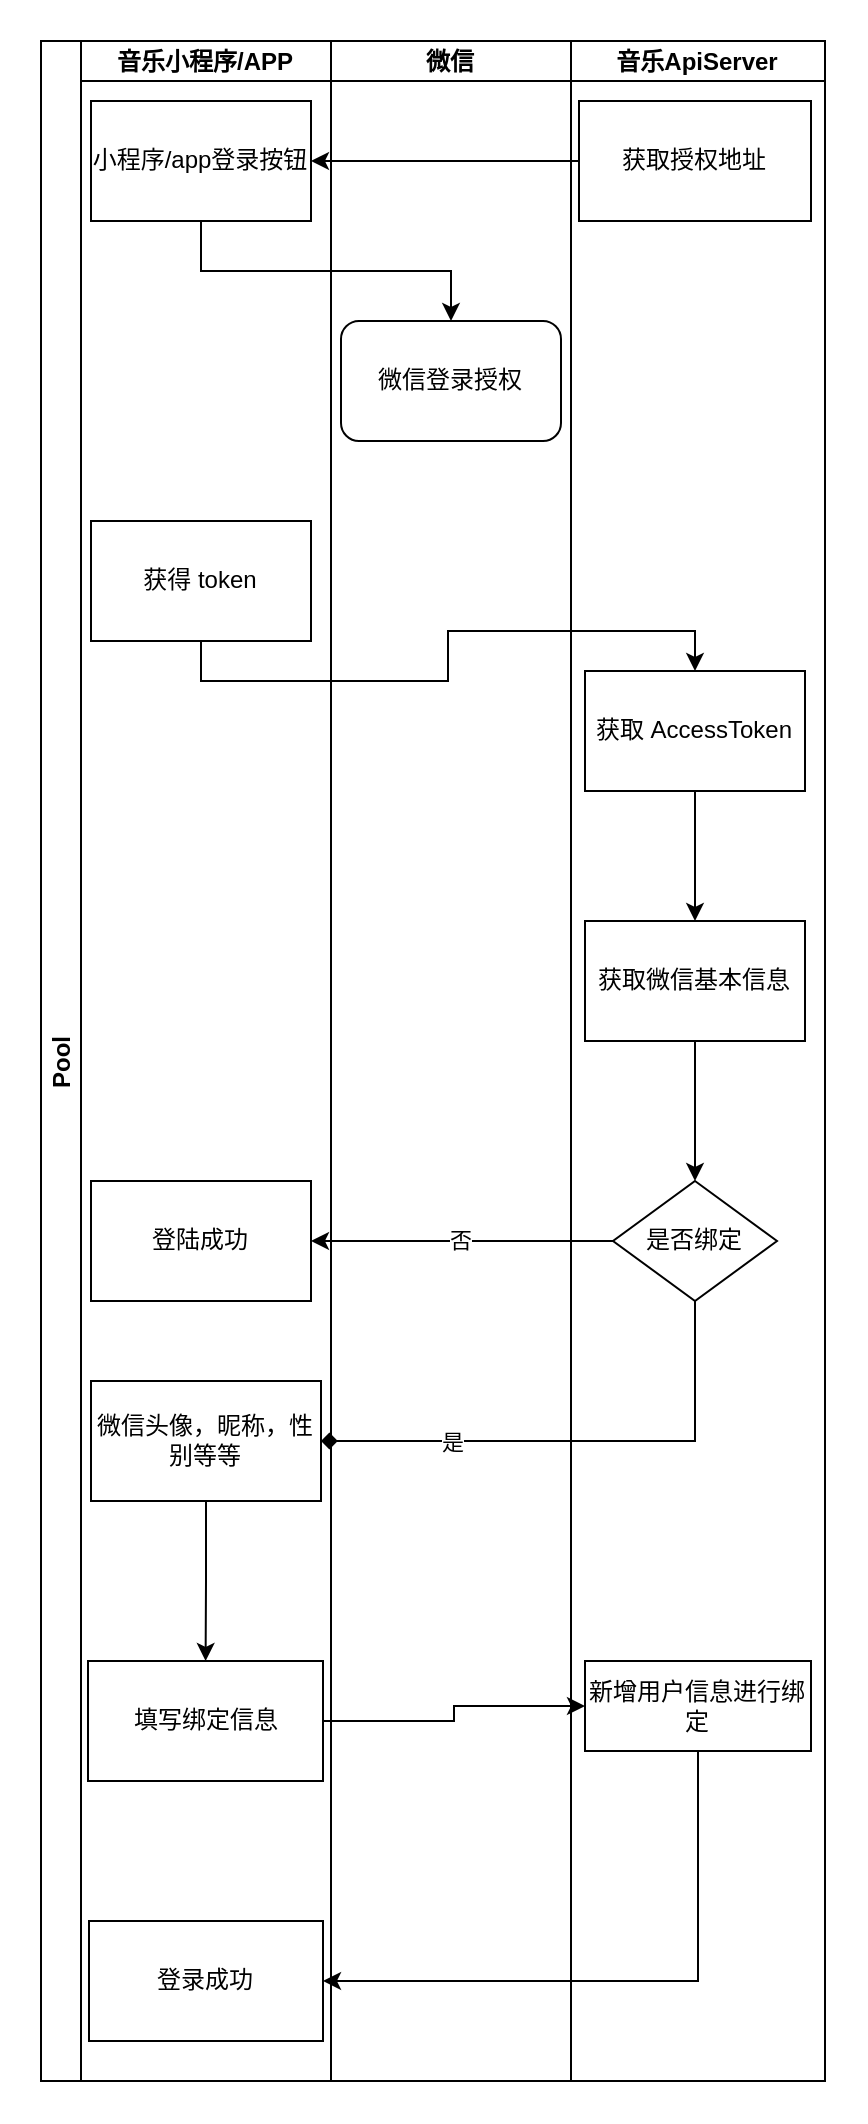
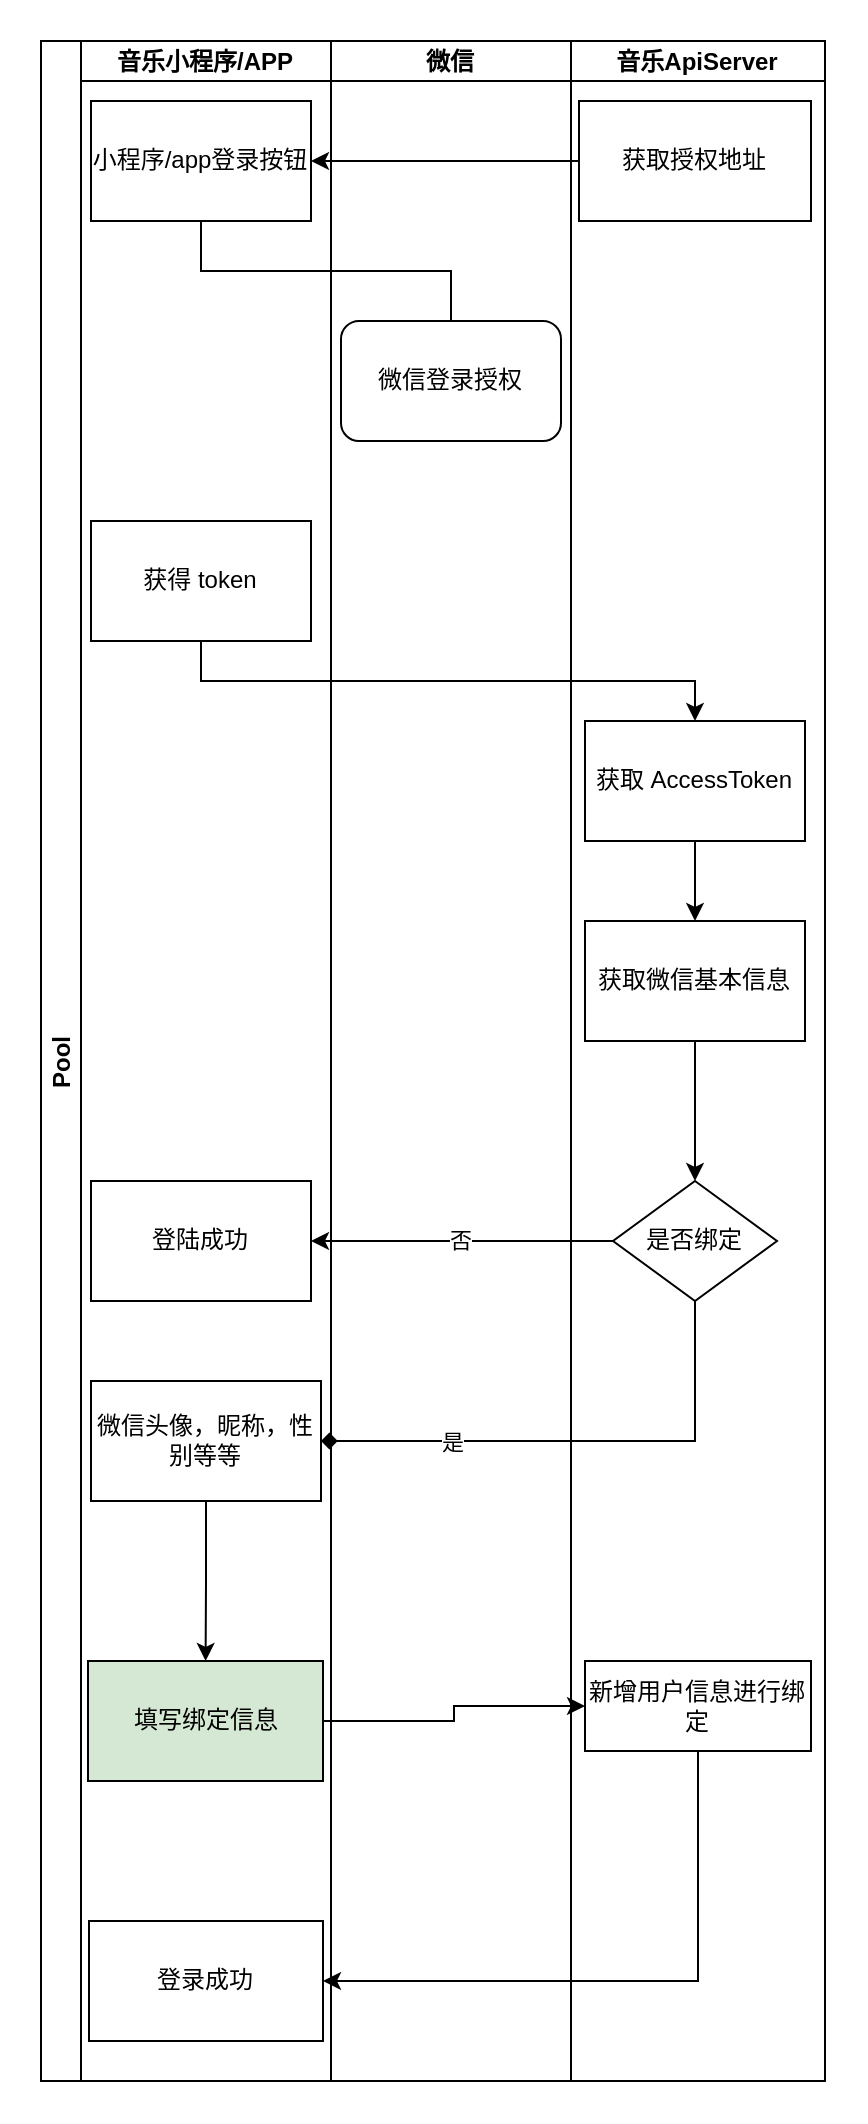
(451, 306) -> (451, 311)
(695, 731) -> (695, 781)
(206, 1721) -> (206, 1721)
